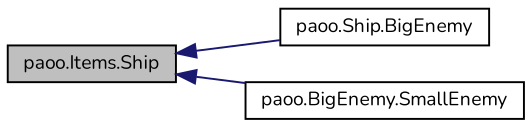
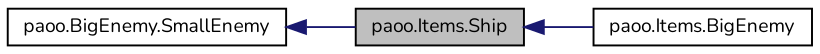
(385, 27) -> (703, 27)
(221, 80) -> (331, 27)
